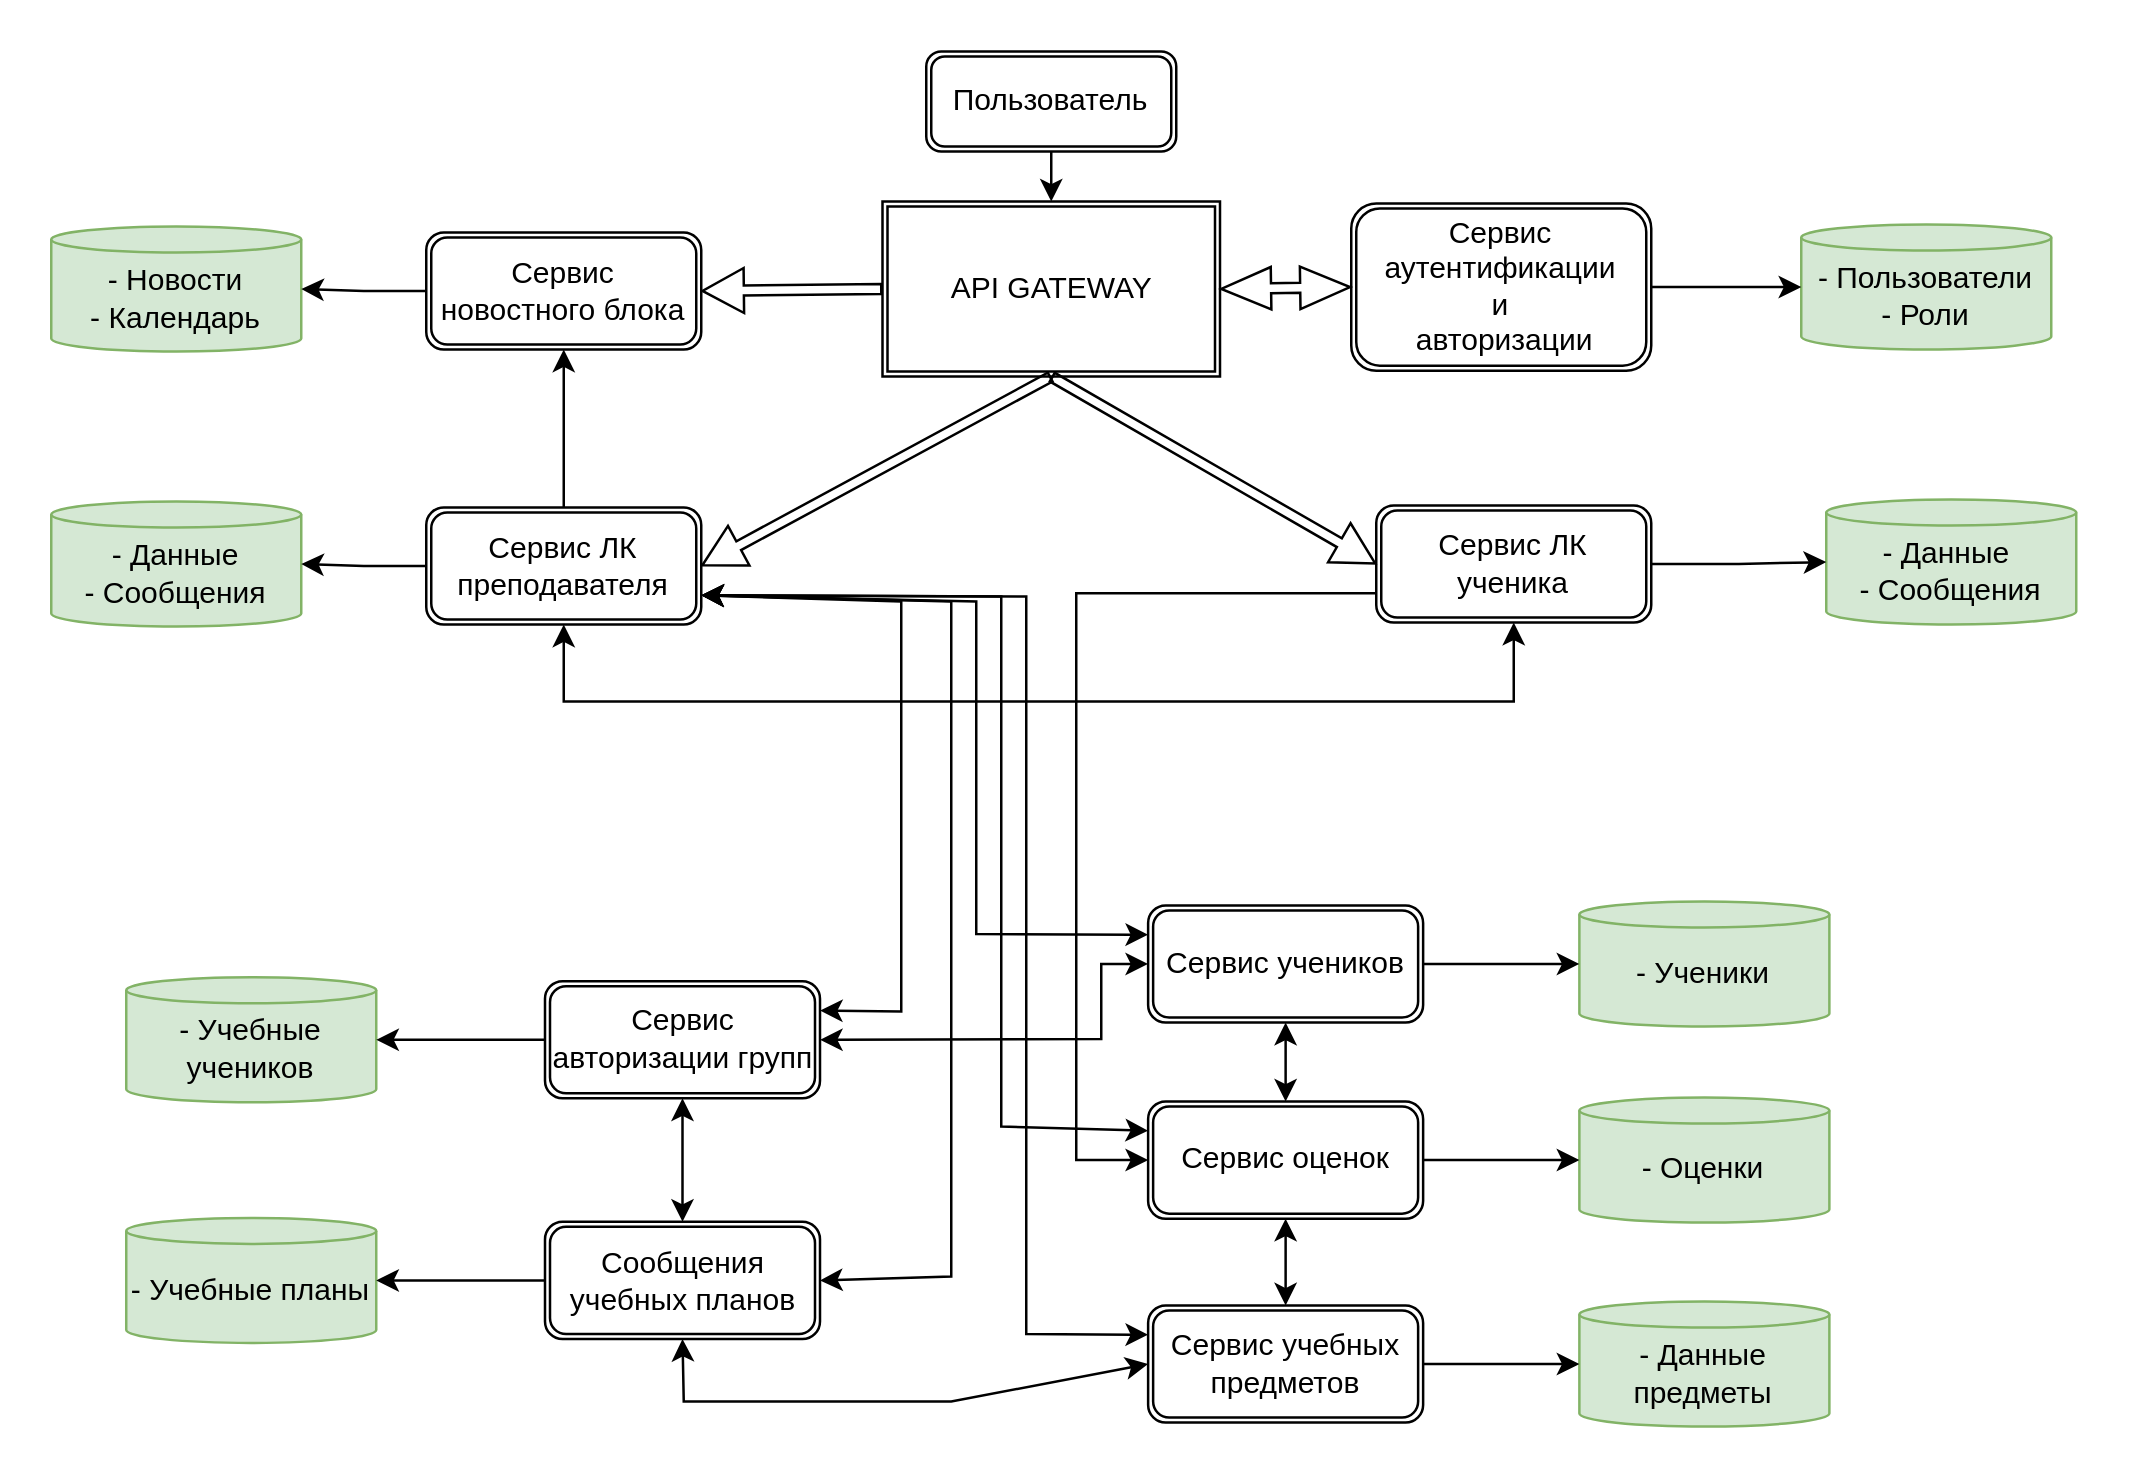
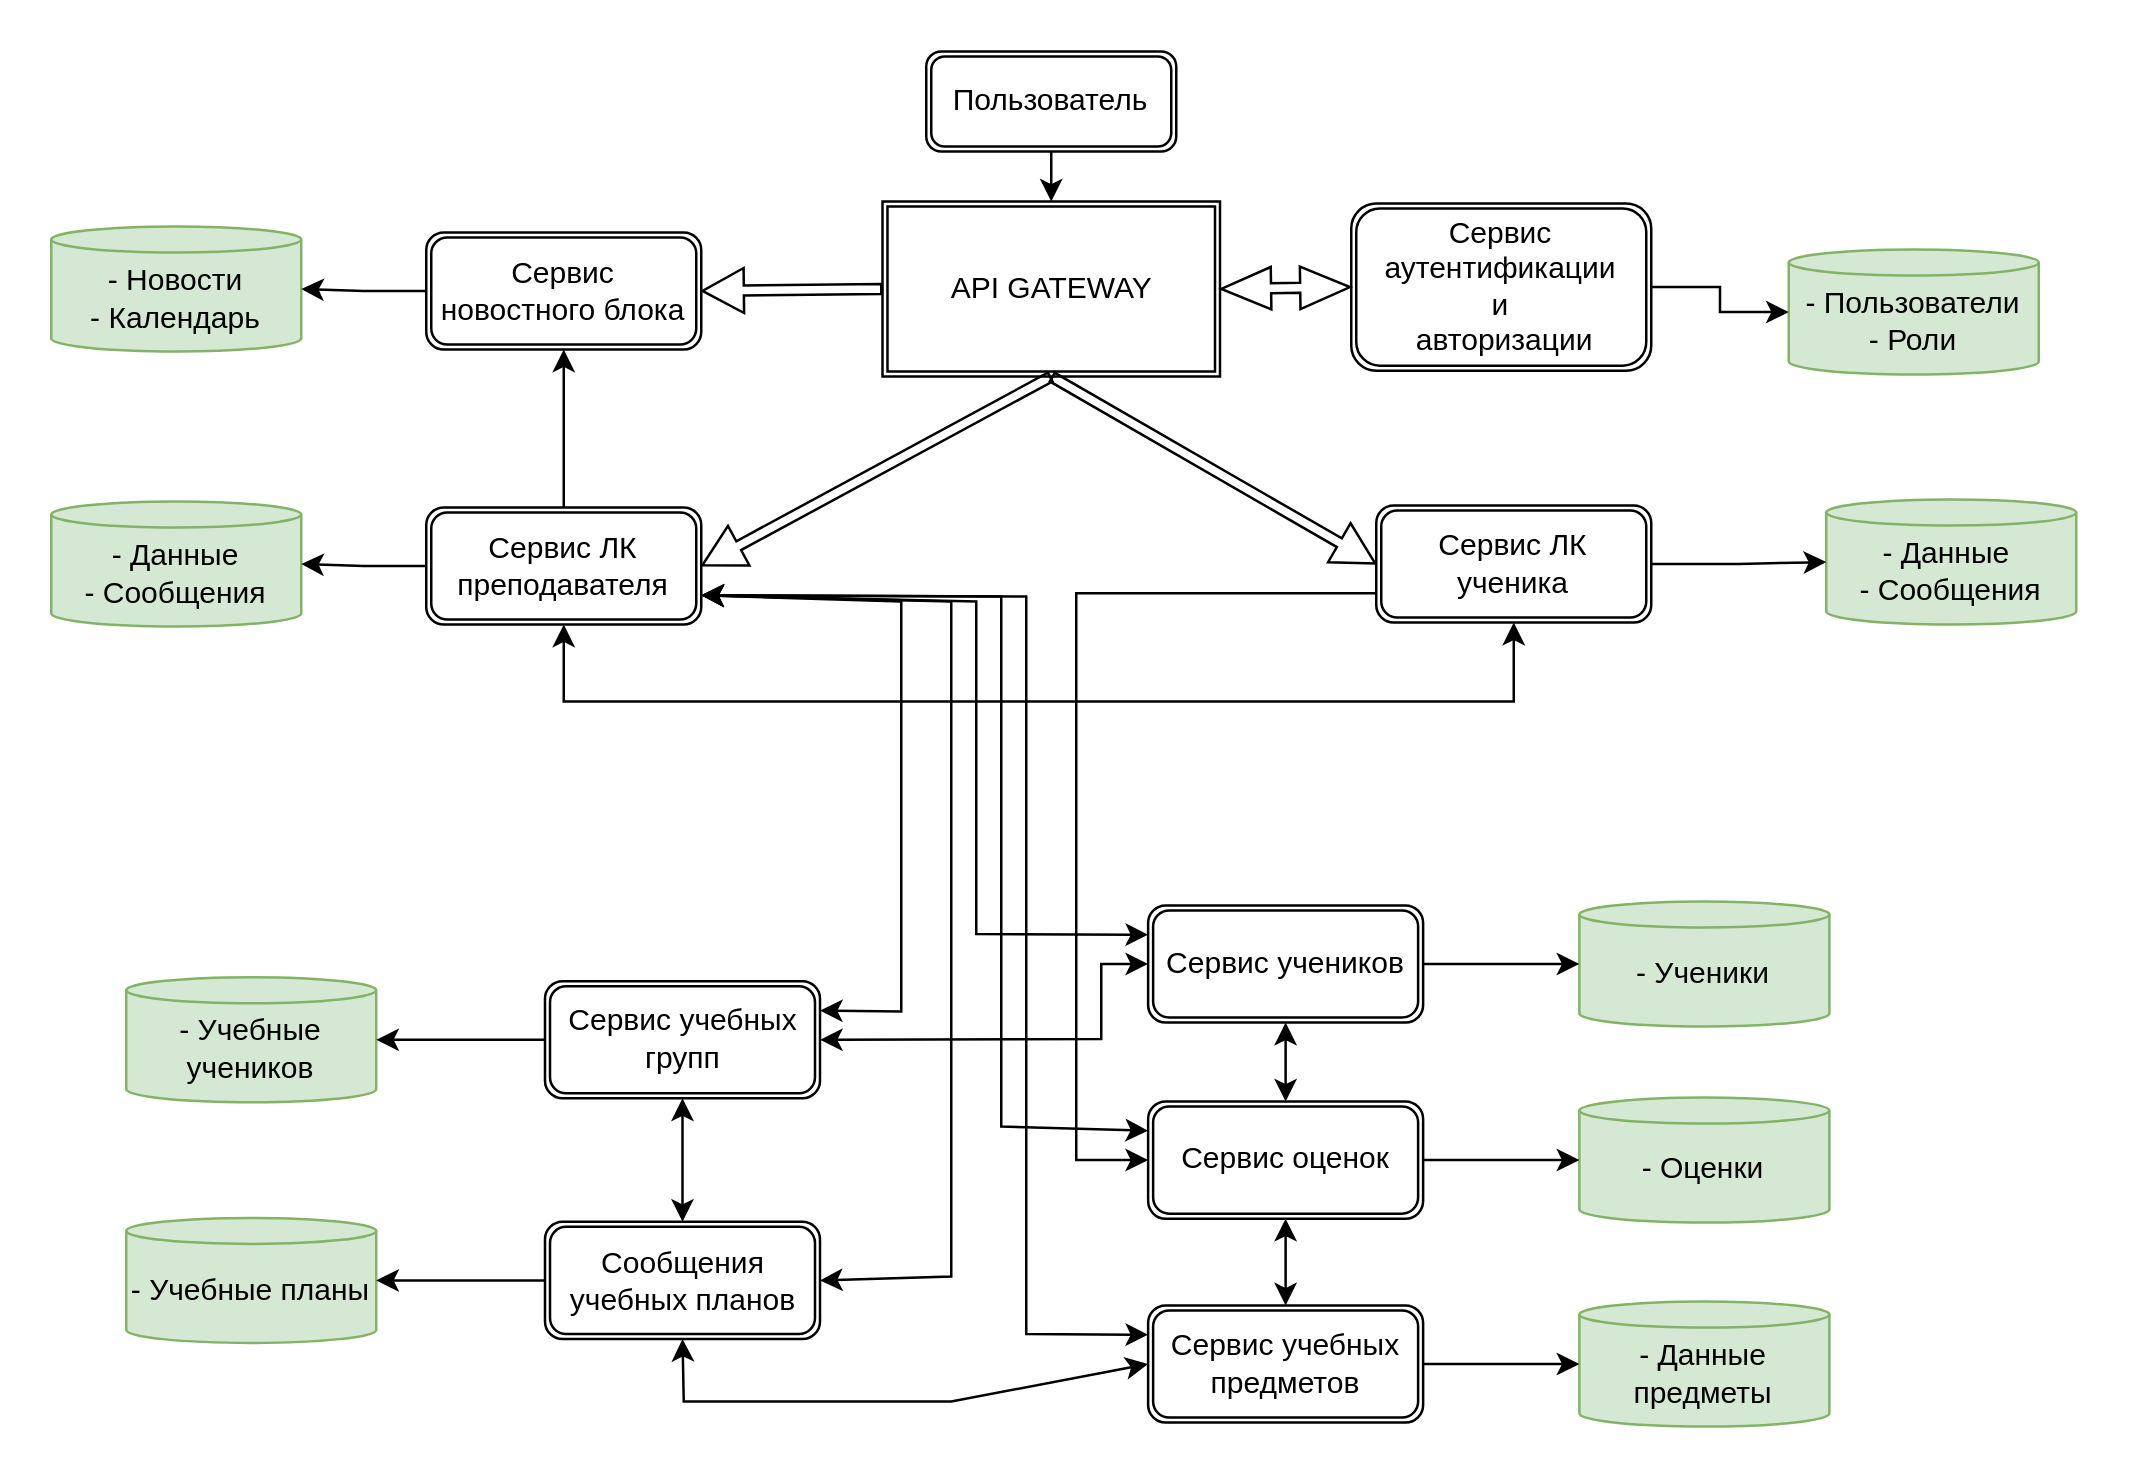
(1926, 287) -> (1914, 312)
(684, 1039) -> (684, 1039)
